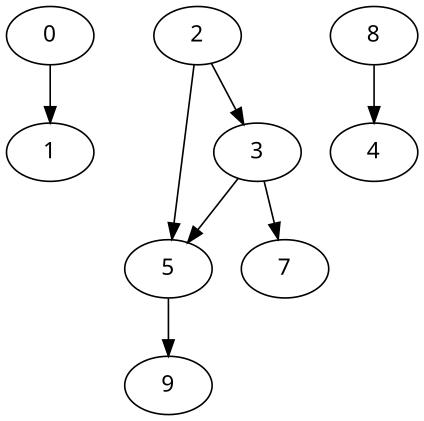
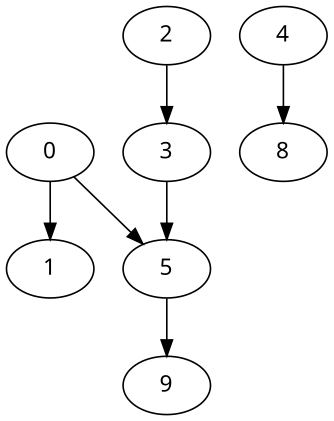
(374, 86) -> (283, 86)
(184, 144) -> (103, 205)
(285, 269) -> none
